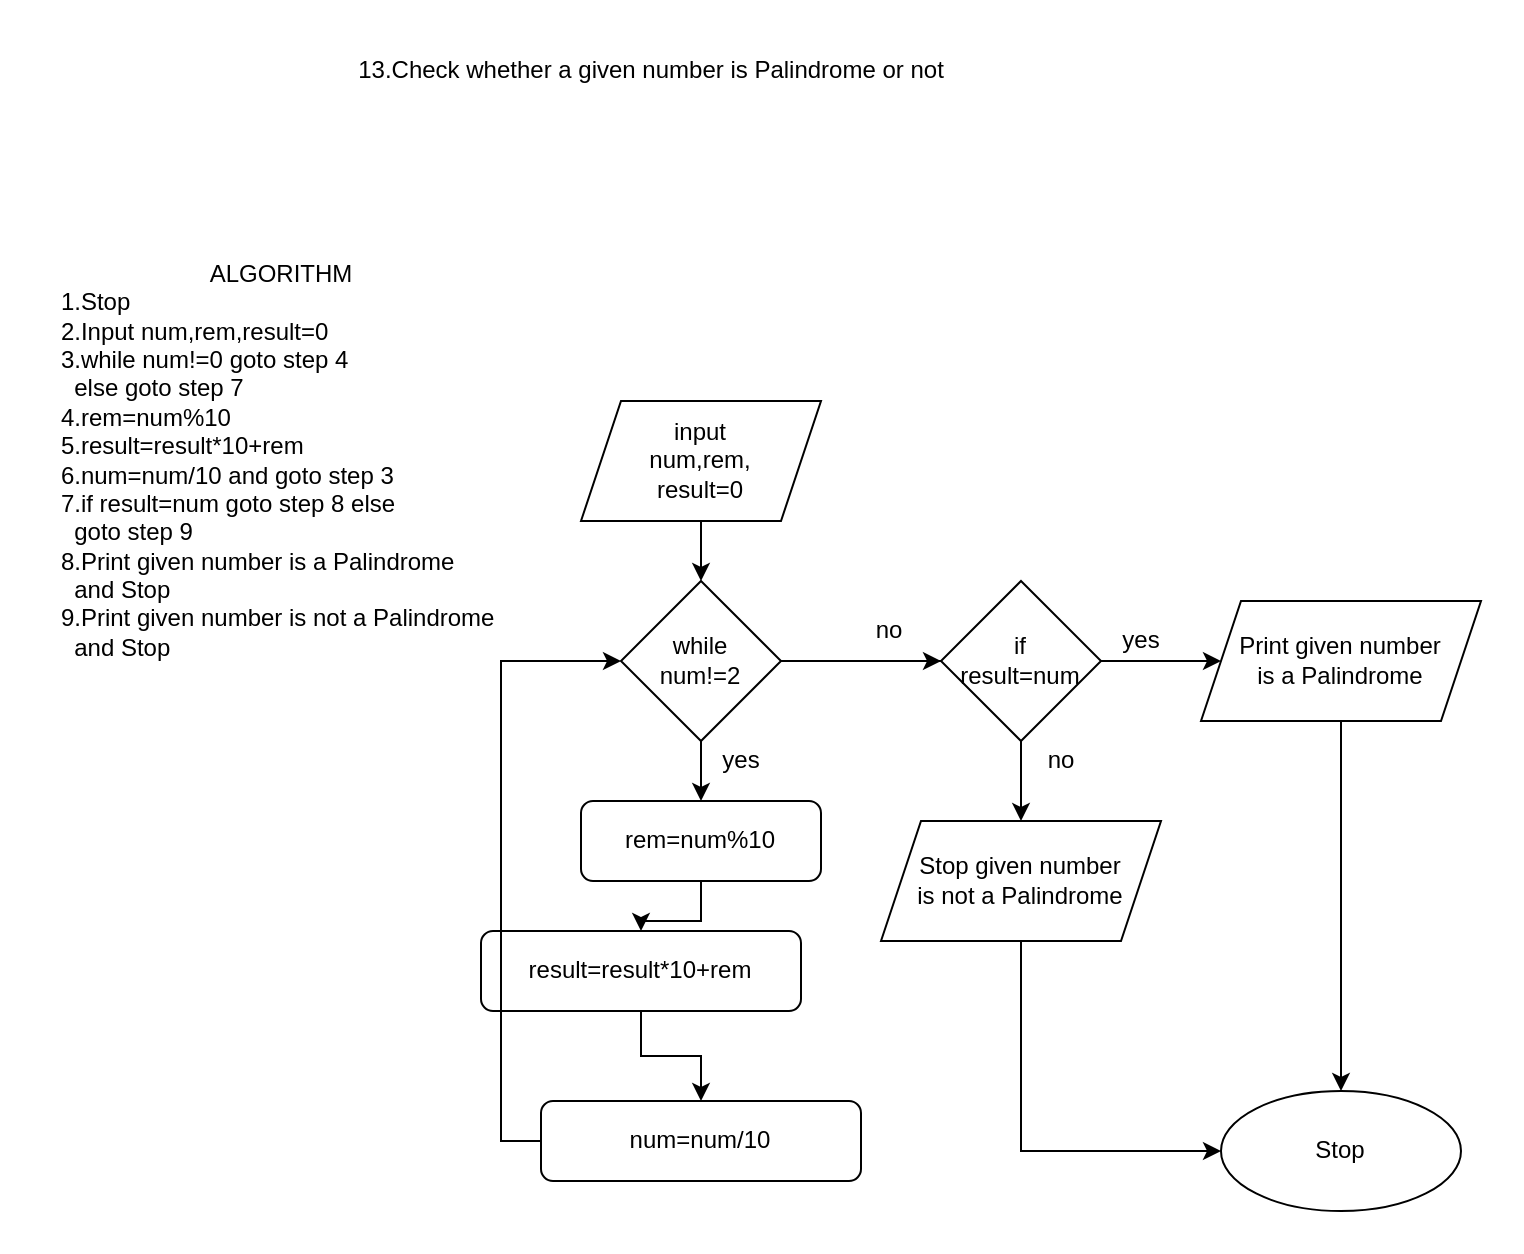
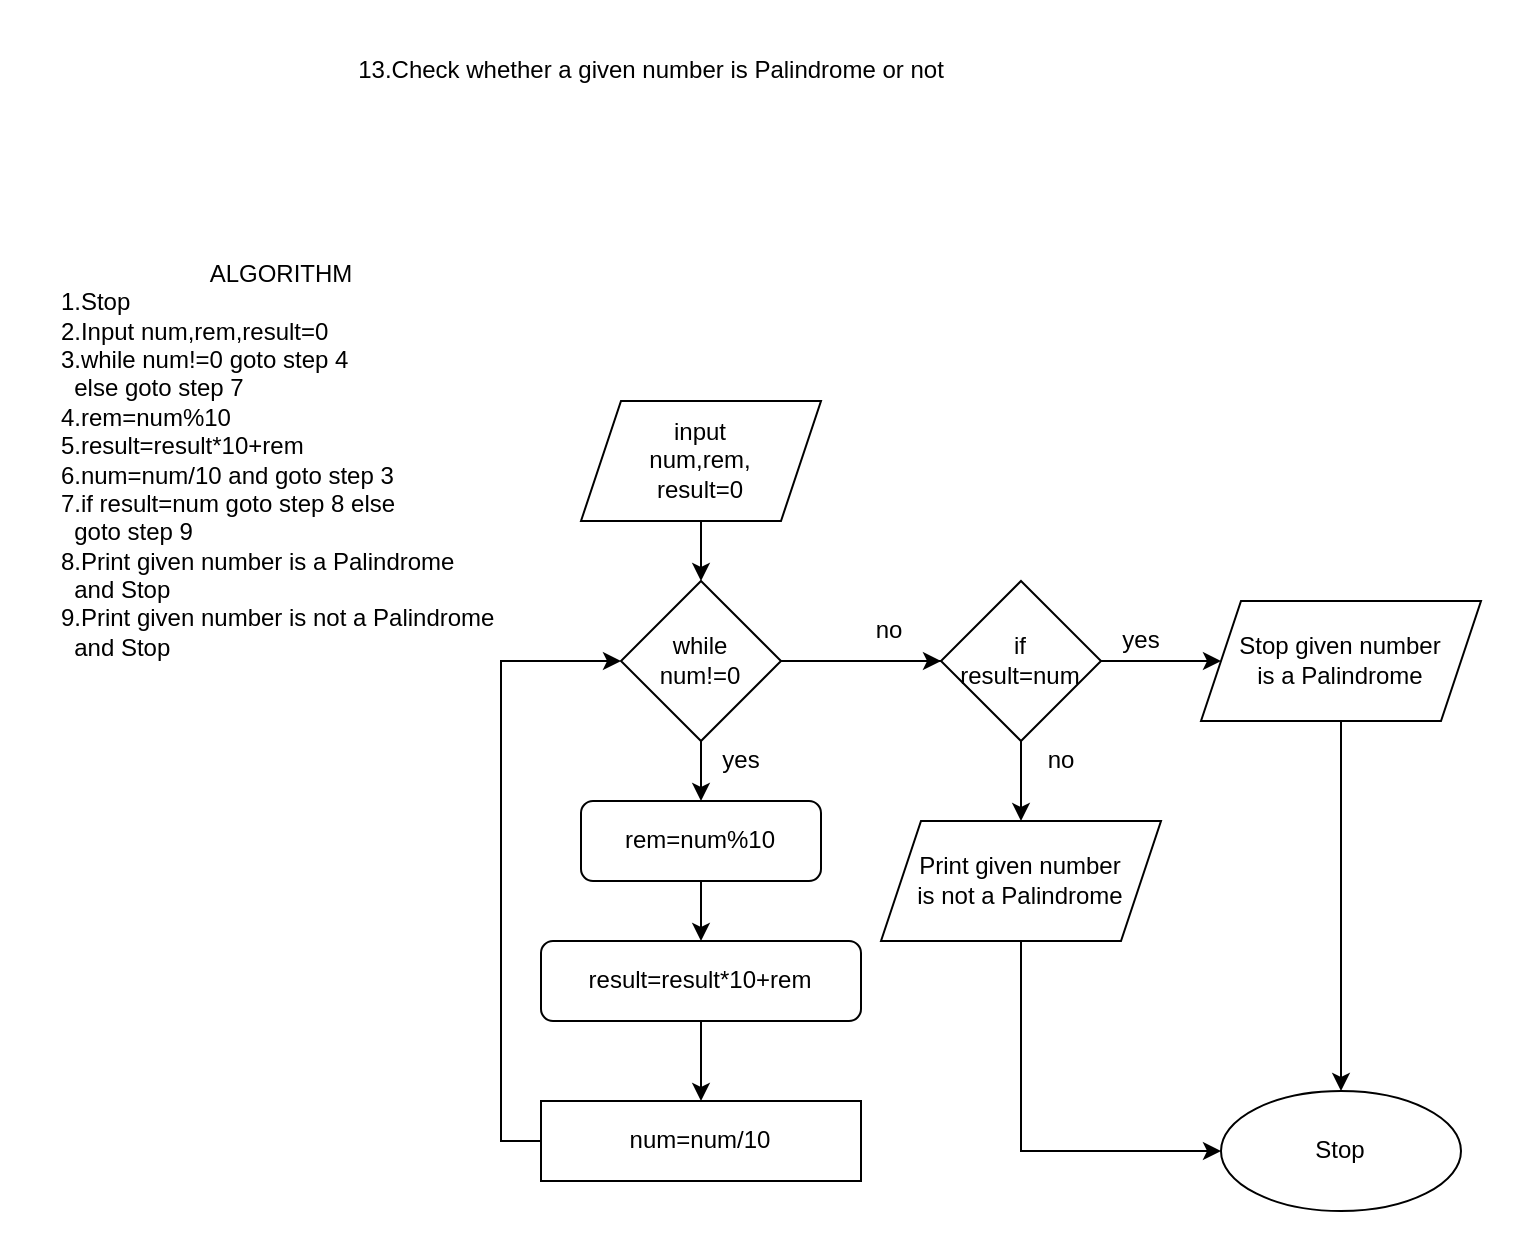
(701, 661) -> (701, 661)
(1341, 661) -> (1341, 661)
(1021, 881) -> (1021, 881)
(641, 971) -> (701, 981)
(701, 1141) -> (701, 1141)
